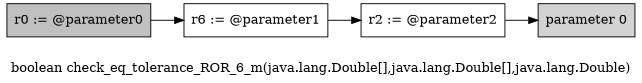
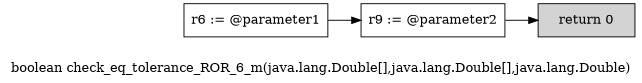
(79, 20) -> none
(433, 20) -> (433, 20)
(587, 20) -> (587, 20)
